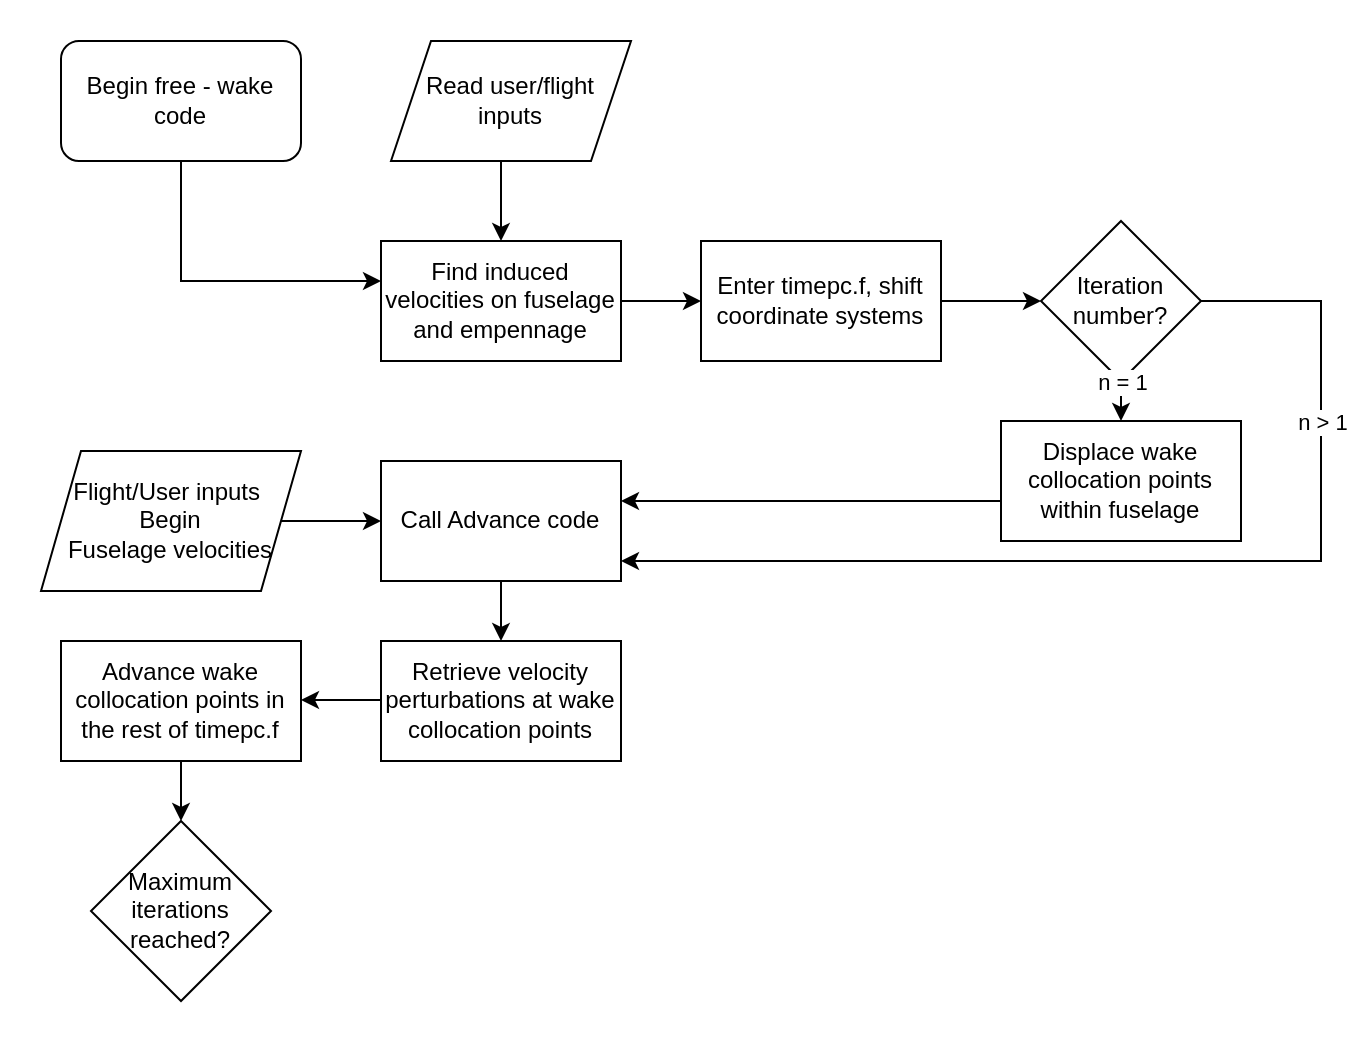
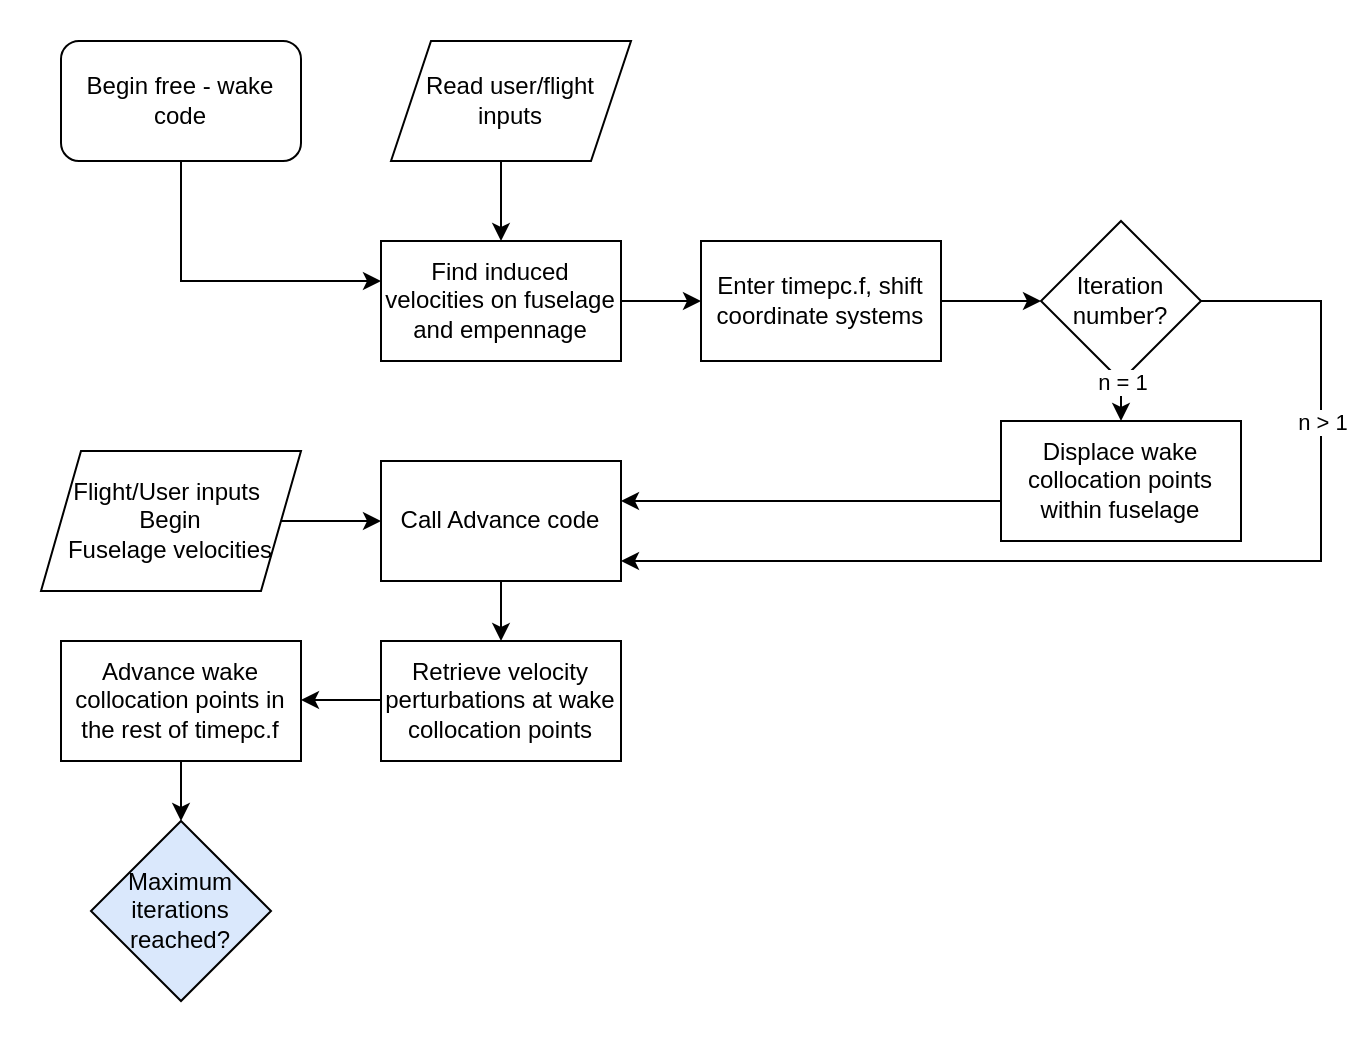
(181, 911) -> (181, 911)
